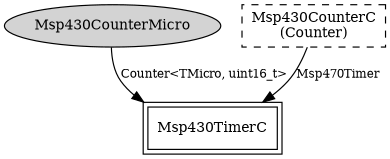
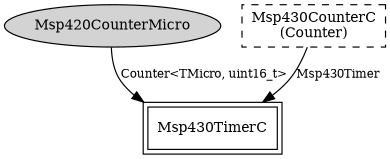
(113, 26) -> (113, 26)
(338, 75) -> (338, 75)
